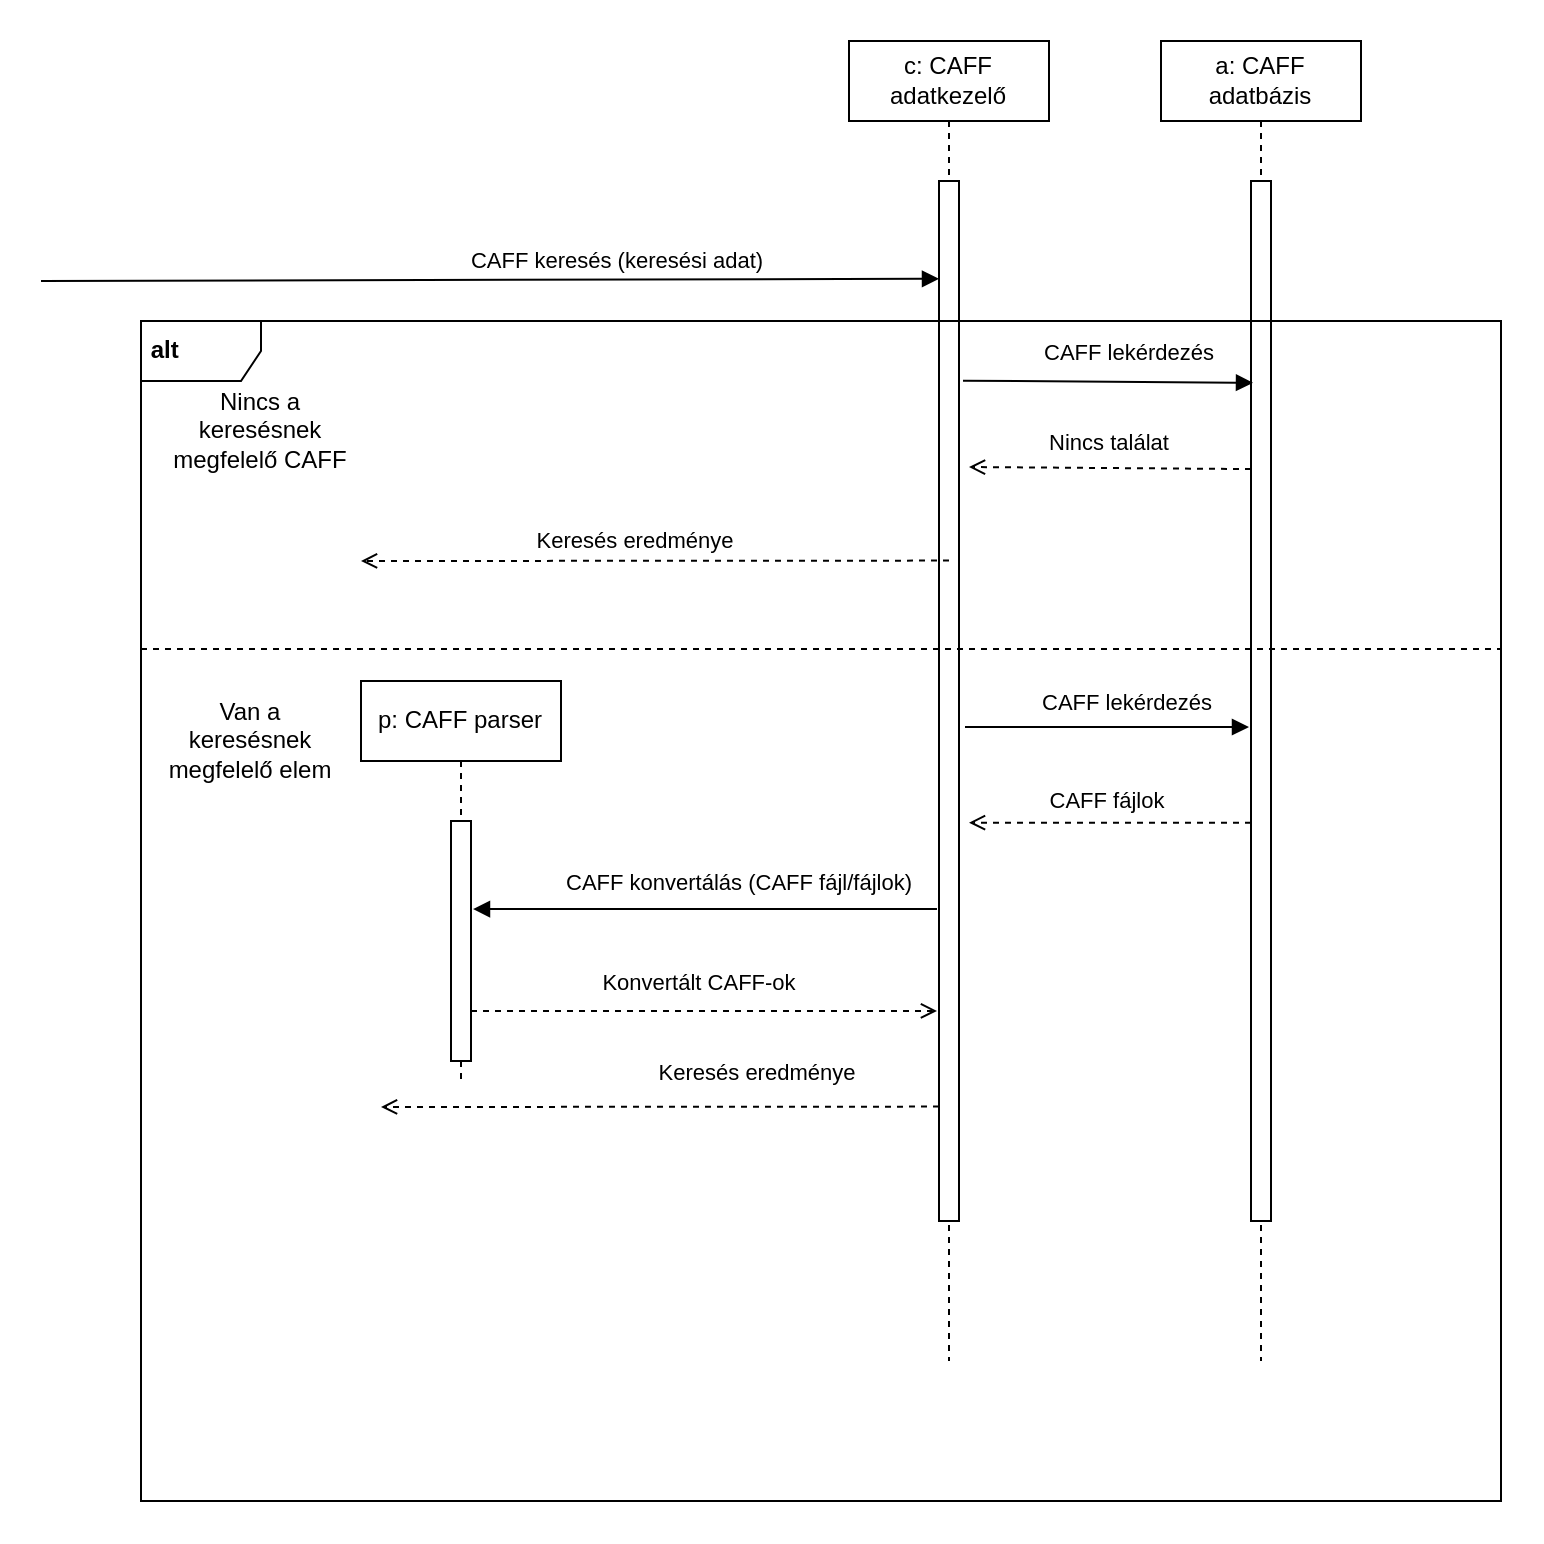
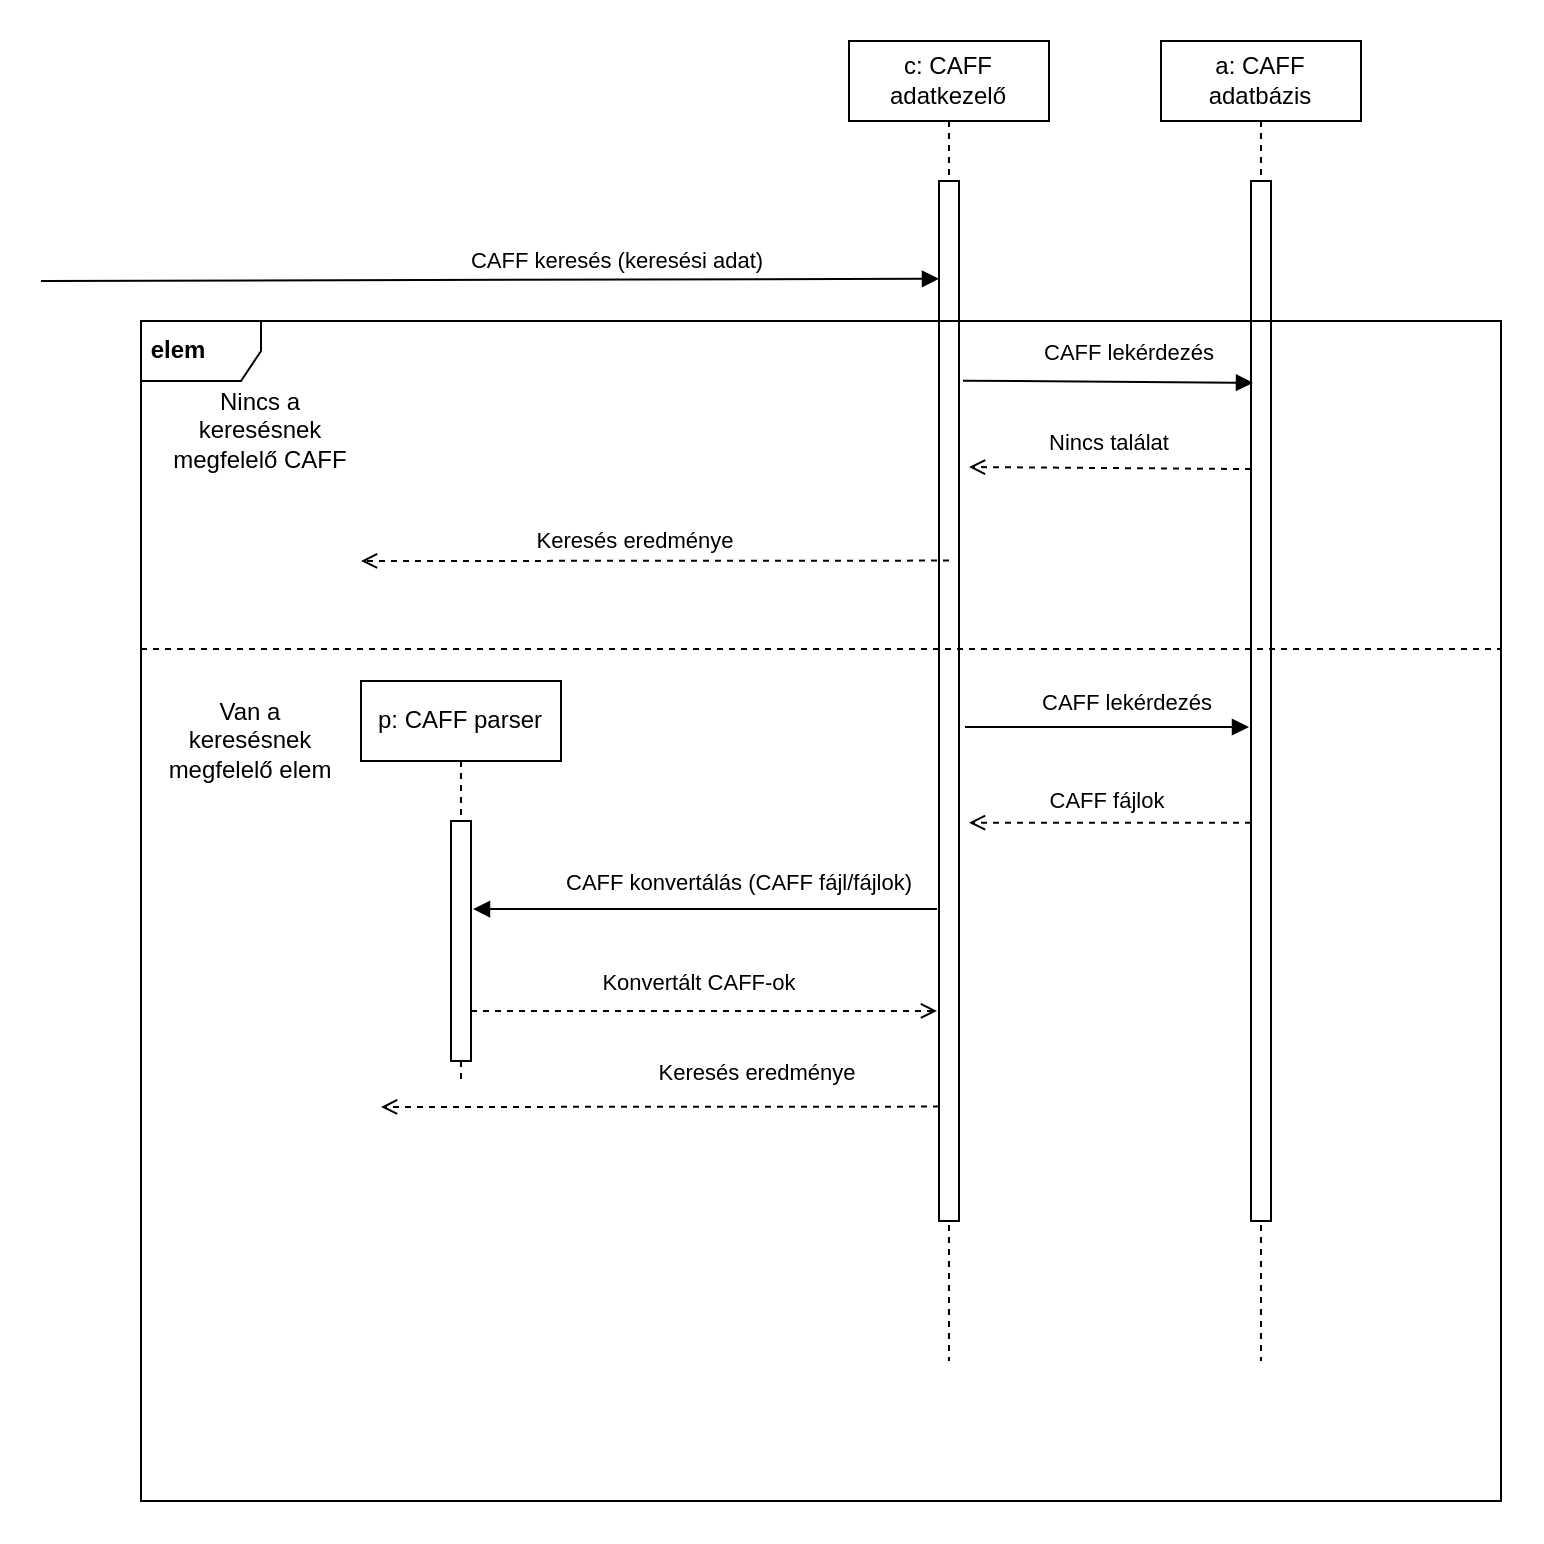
(162, 351) -> (169, 351)
